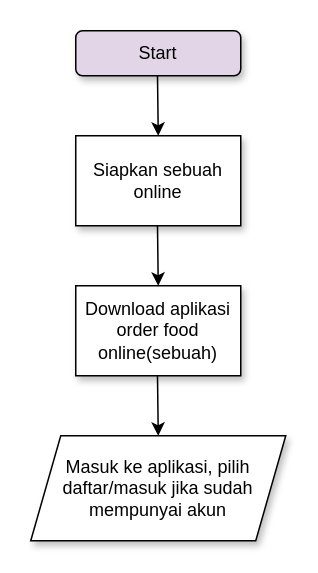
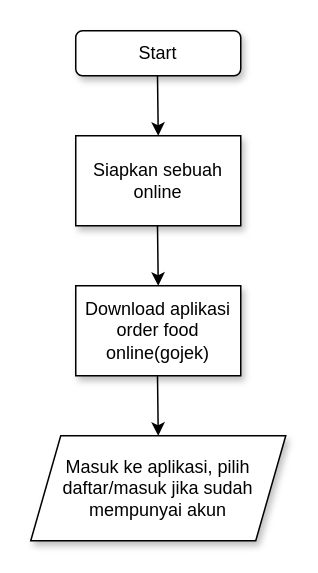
(158, 53) -> (158, 53)
(158, 331) -> (158, 331)
